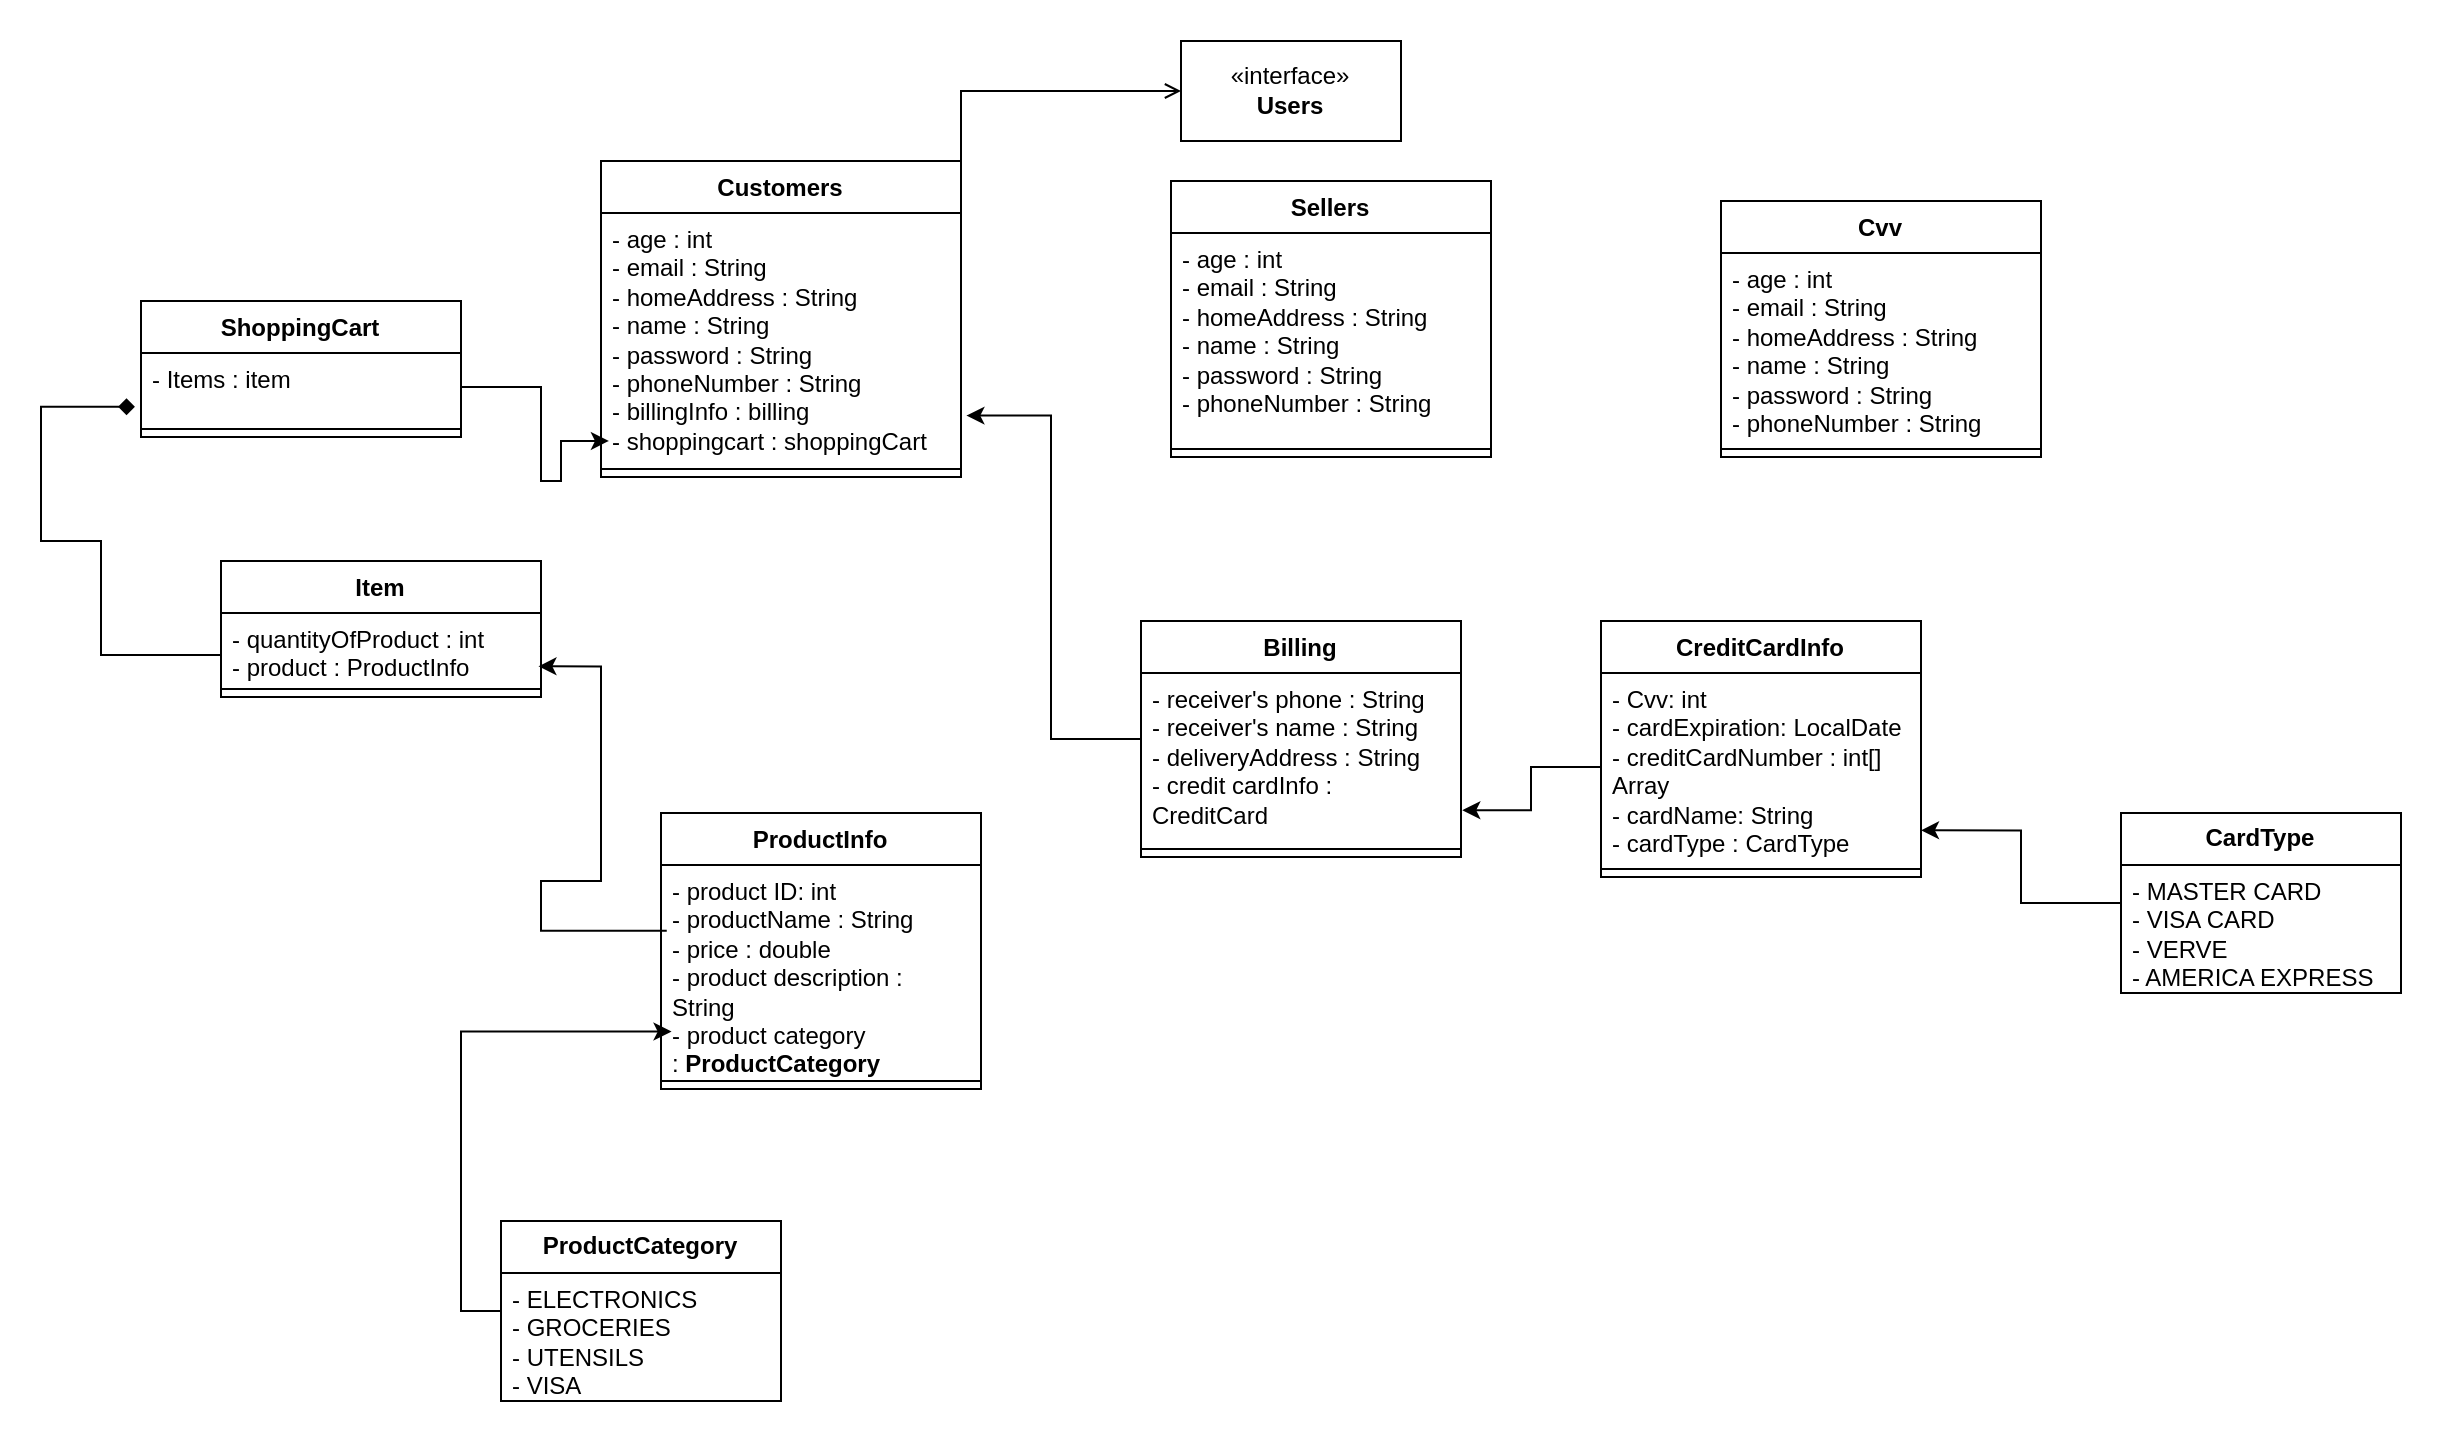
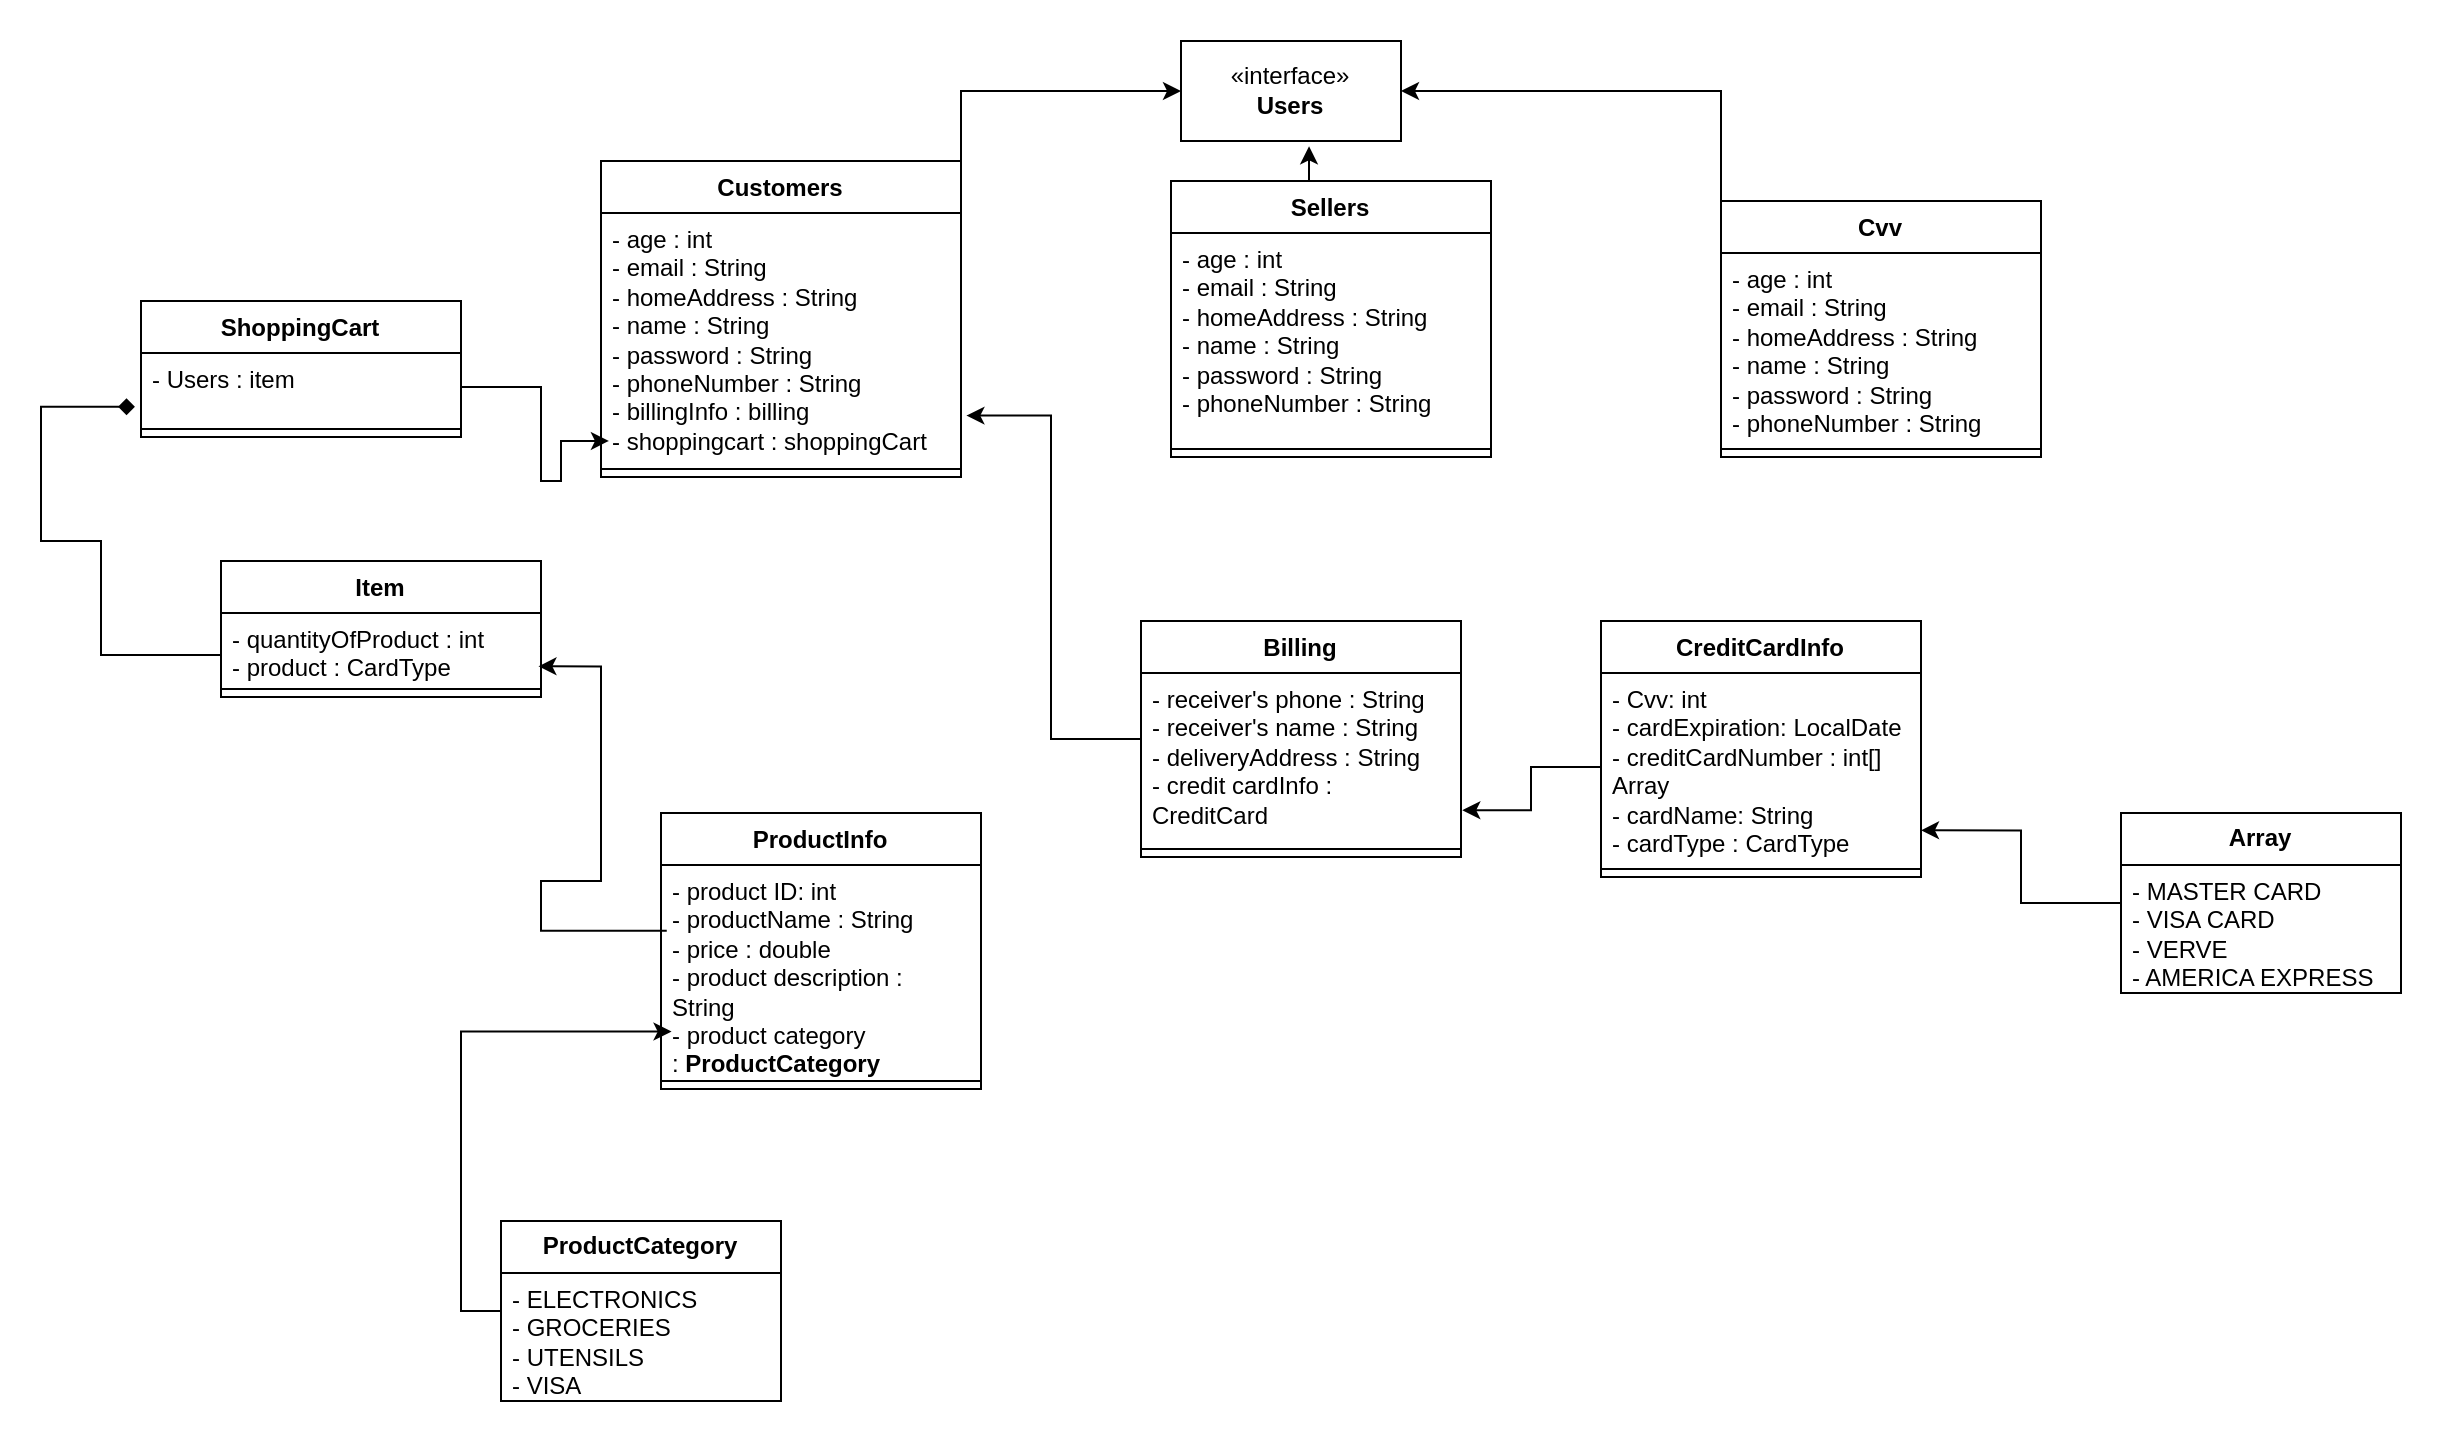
(1169, 91) -> (1166, 91)
none -> (1623, 91)
none -> (1309, 172)
(231, 381) -> (231, 381)
(382, 656) -> (382, 656)
(2261, 839) -> (2261, 839)
